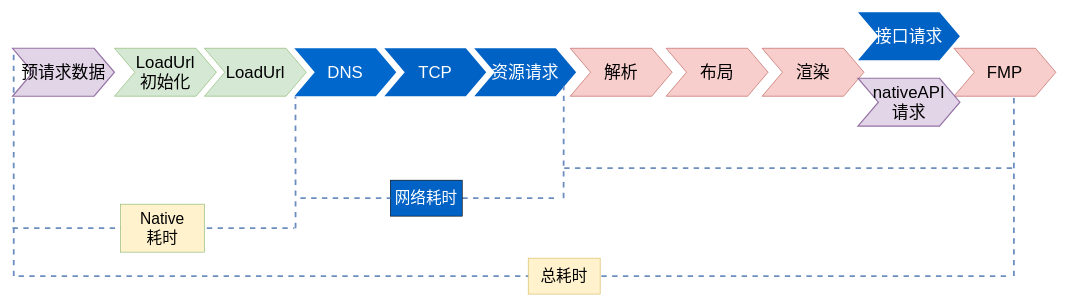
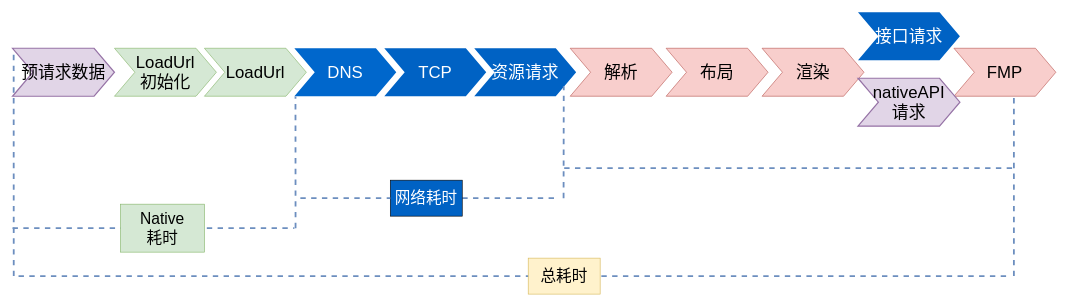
(162, 228) -> (162, 228)
